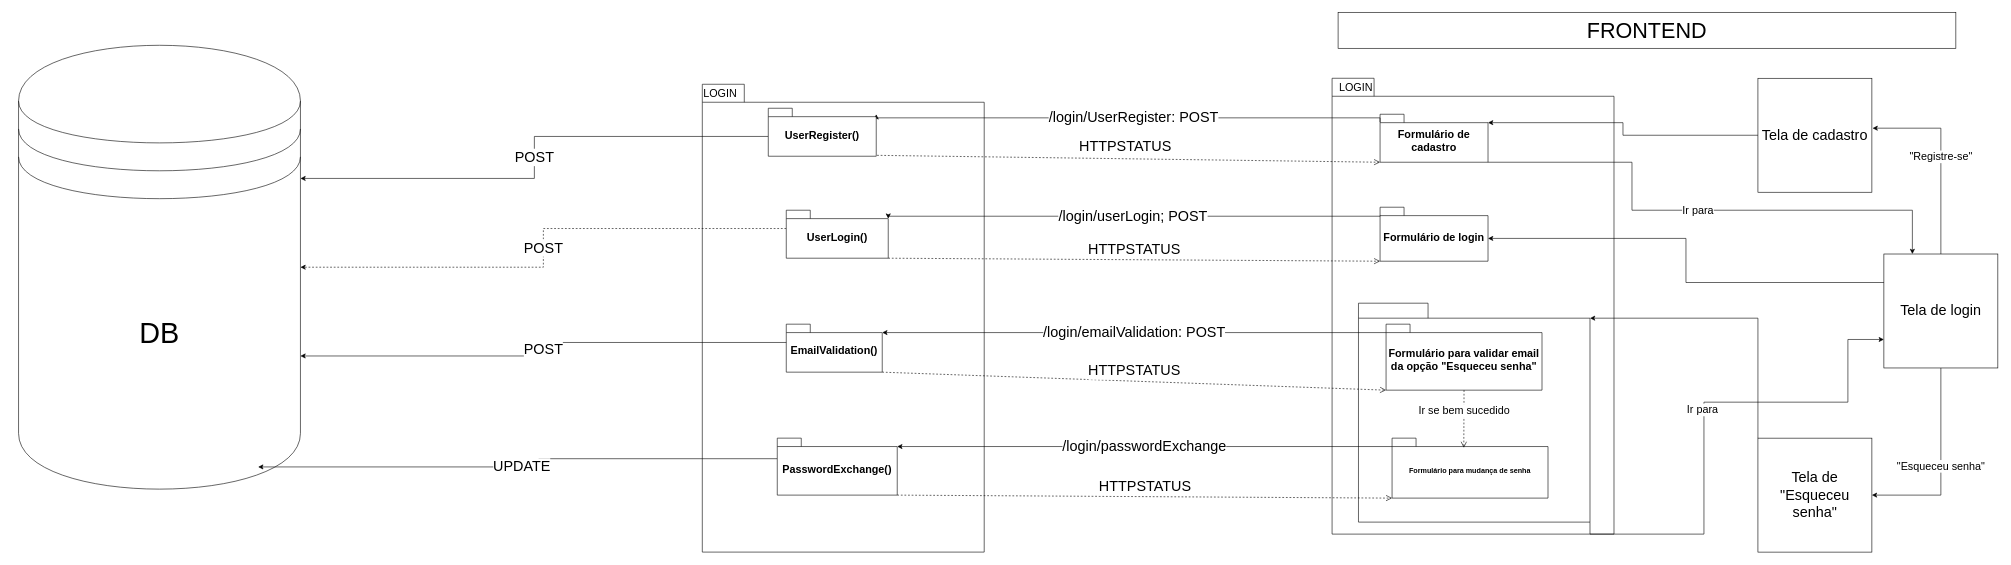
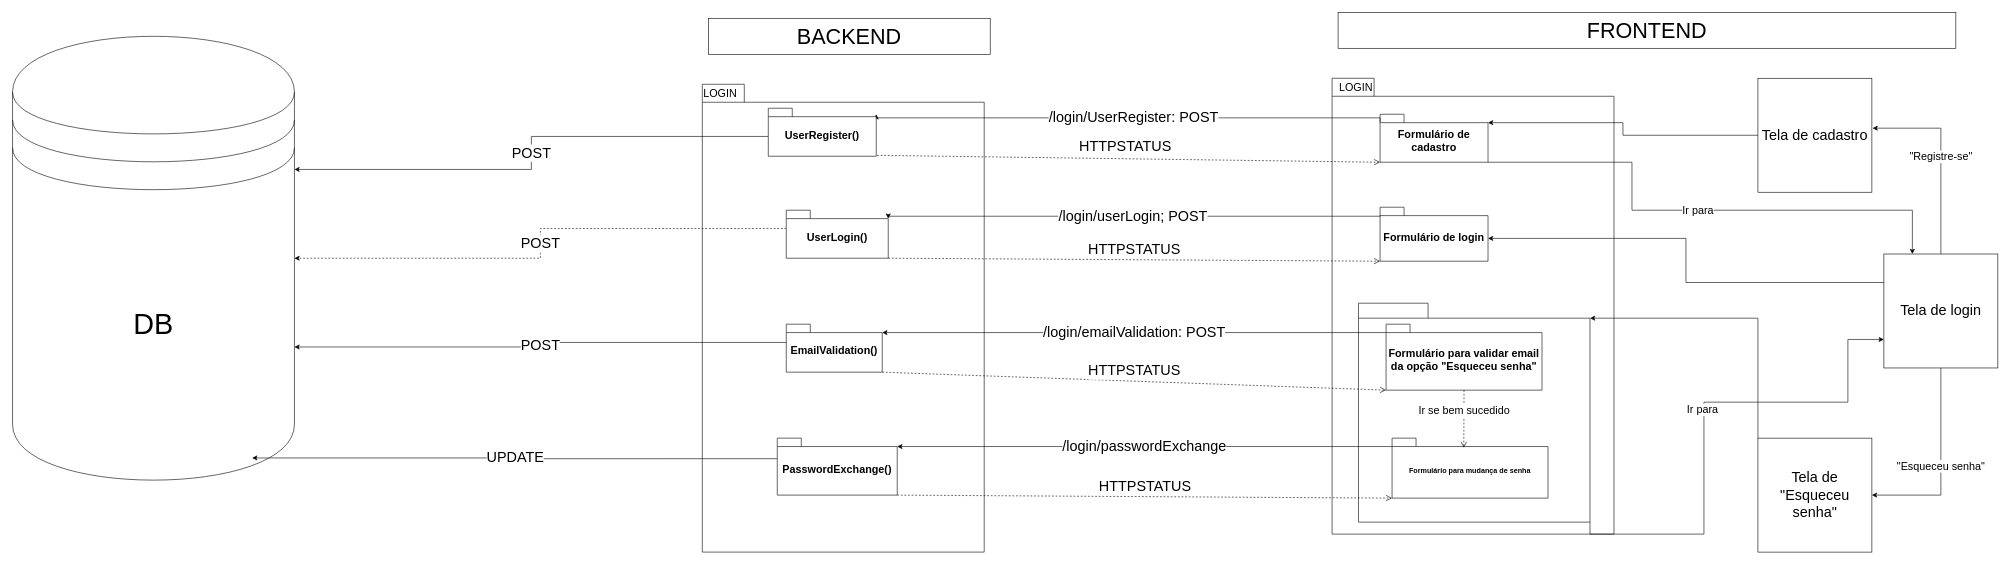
none -> (849, 36)
(159, 267) -> (153, 258)
